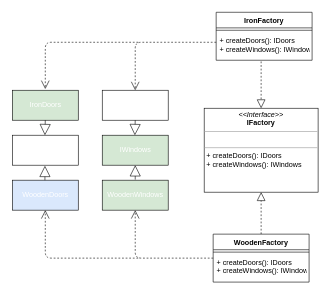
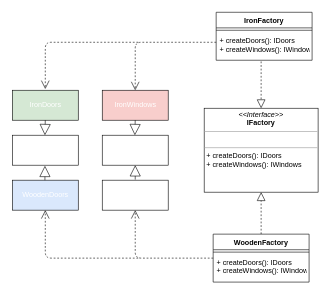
(135, 105) -> (135, 105)
(135, 150) -> (135, 150)
(135, 195) -> (135, 195)
